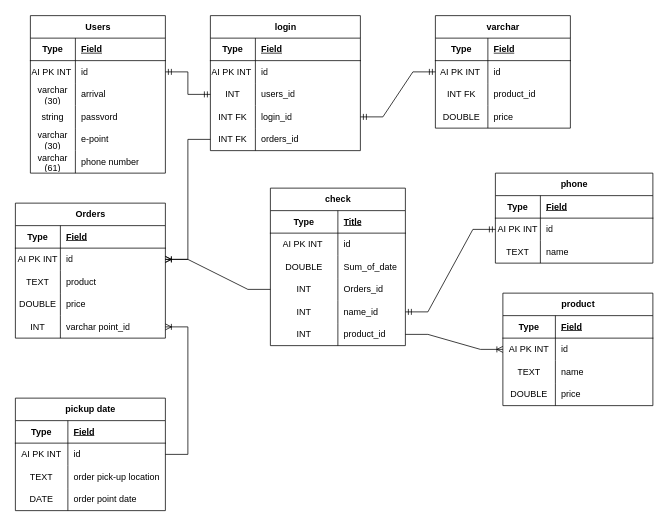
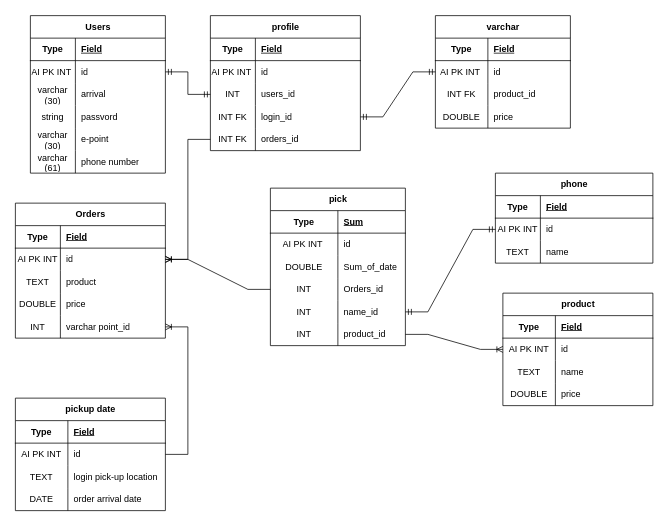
(286, 27) -> (286, 27)
(338, 199) -> (338, 199)
(354, 222) -> (351, 222)
(120, 477) -> (120, 477)
(111, 499) -> (115, 499)
